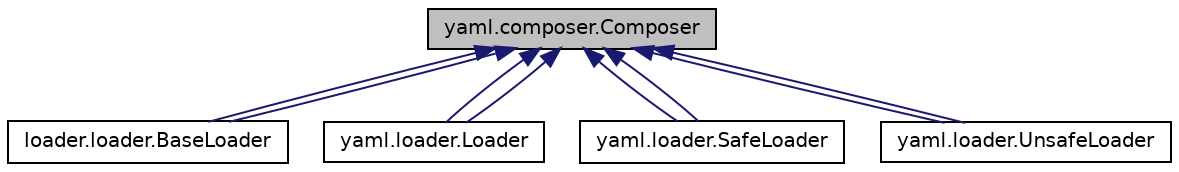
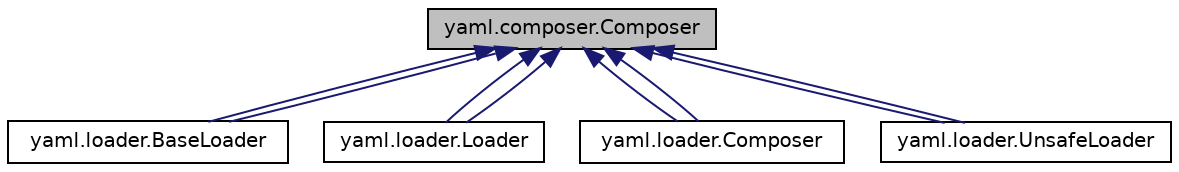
(148, 142) -> (148, 142)
(712, 142) -> (712, 142)
